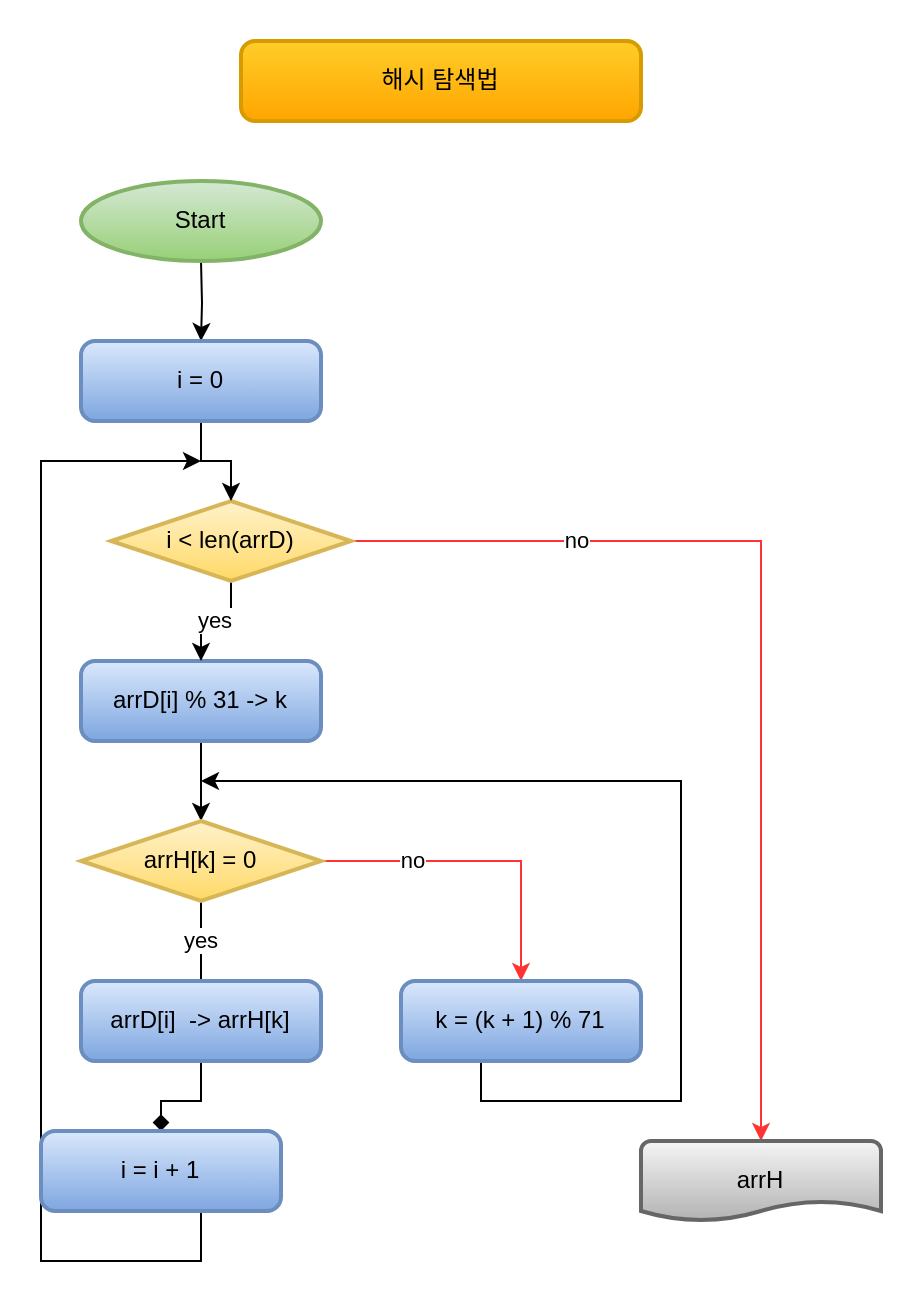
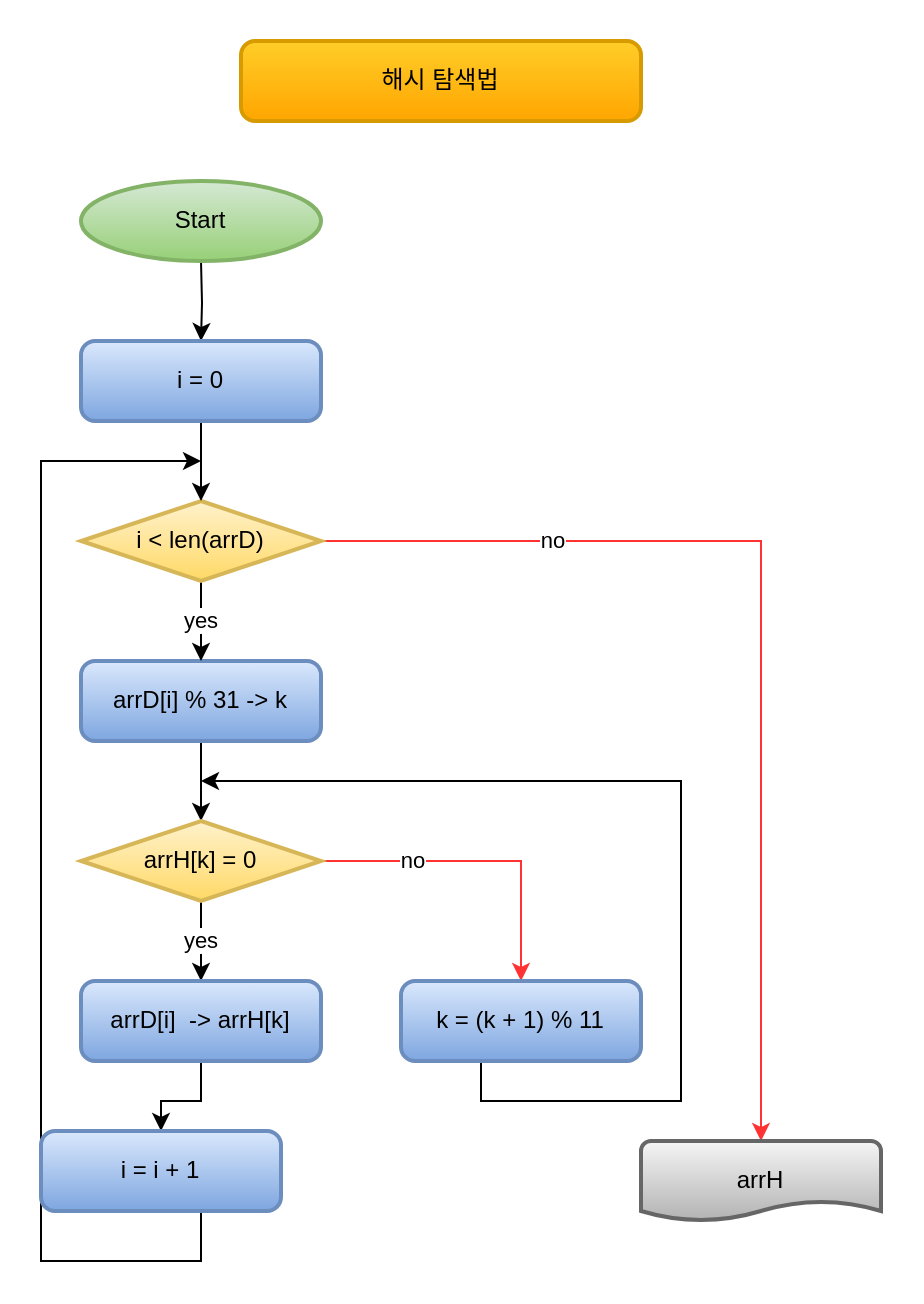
(231, 541) -> (201, 541)
(201, 971) -> (201, 966)
(521, 1021) -> (521, 1021)
(161, 1115) -> (161, 1116)
